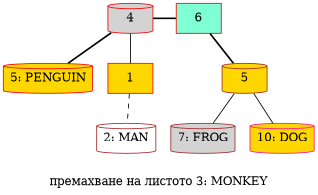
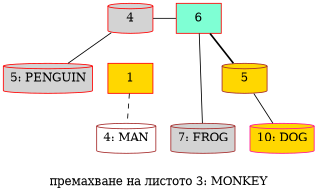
(165, 18) -> (165, 18)
(90, 48) -> (90, 48)
(130, 48) -> none
(48, 78) -> (48, 78)
(224, 108) -> (201, 78)
(126, 138) -> (126, 138)
